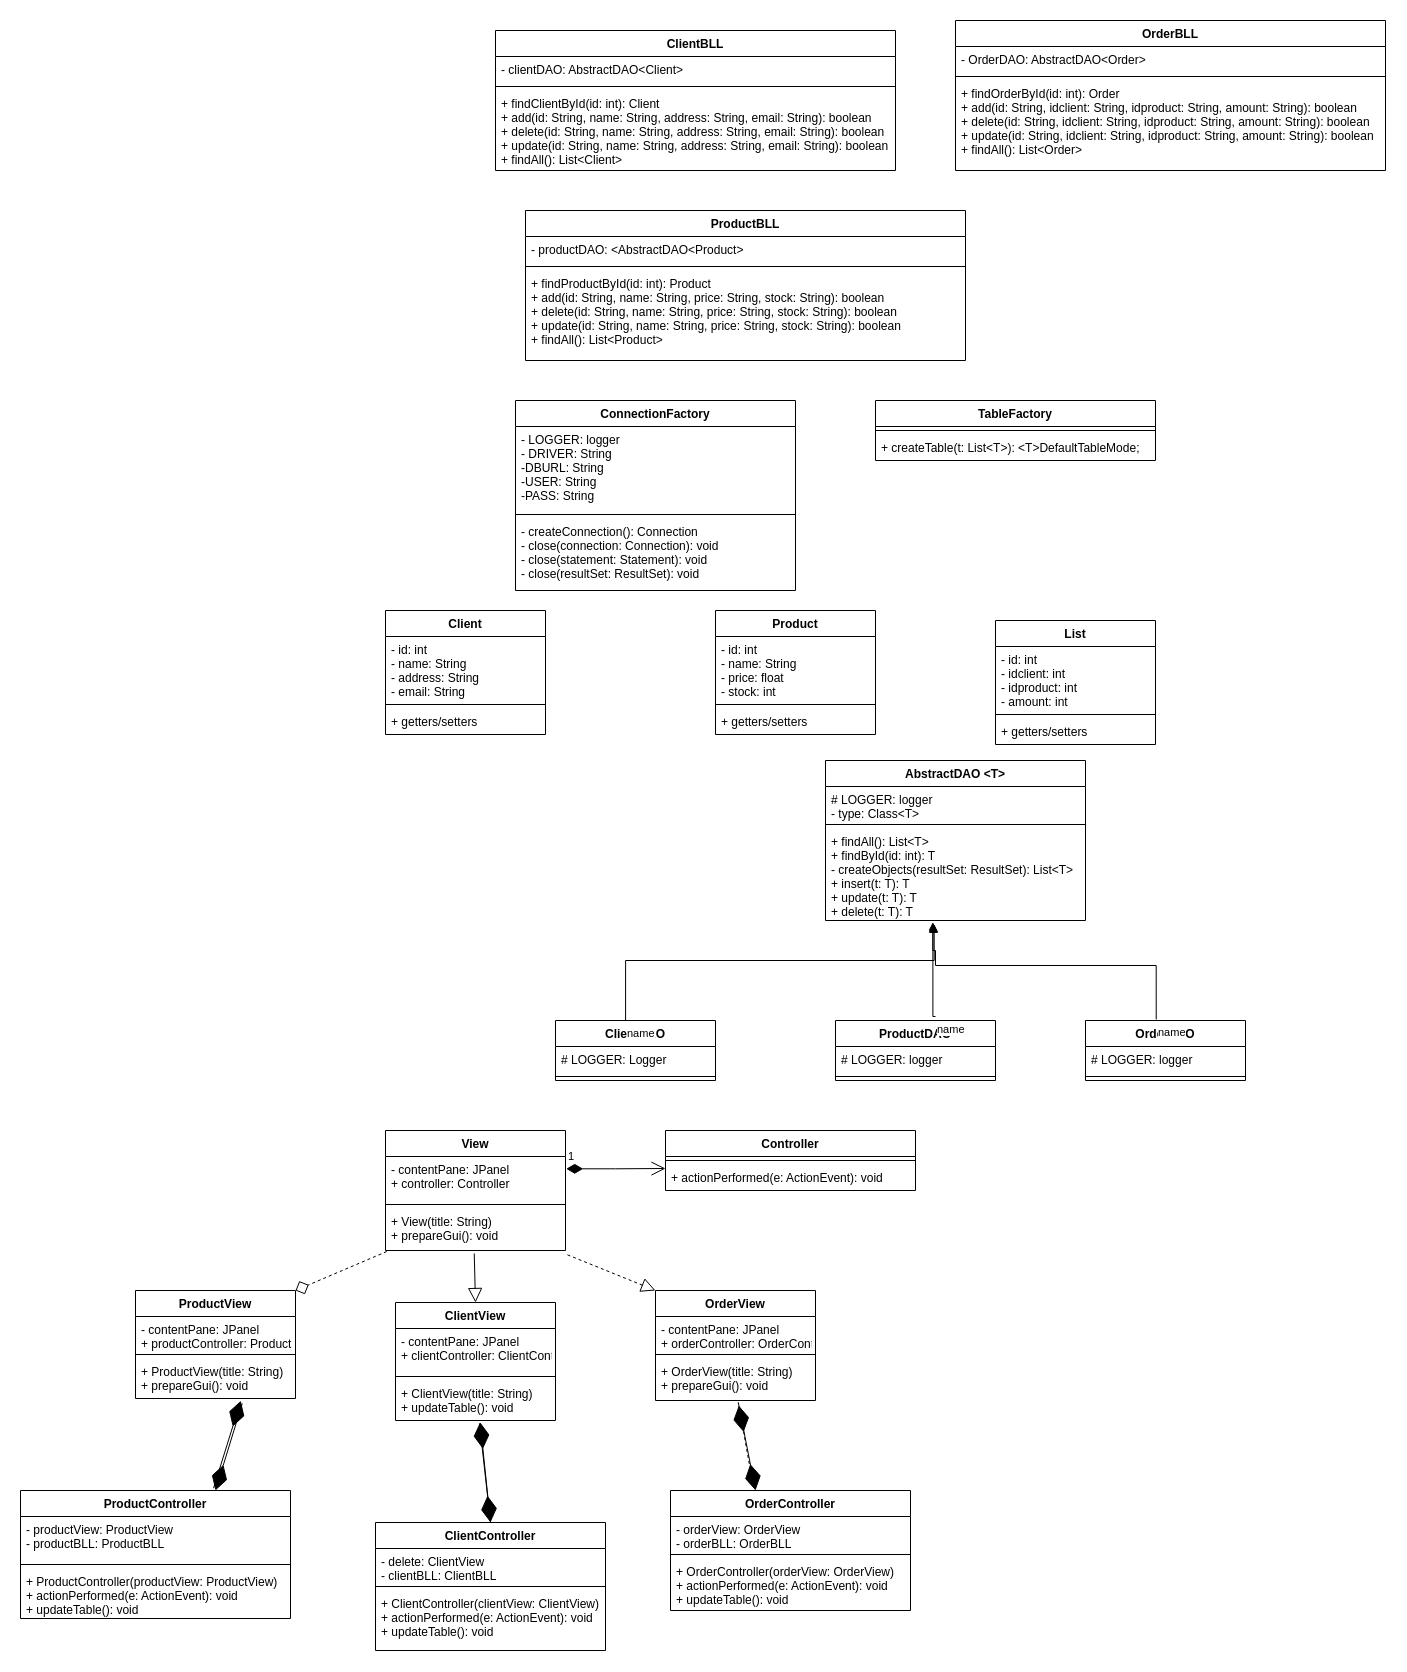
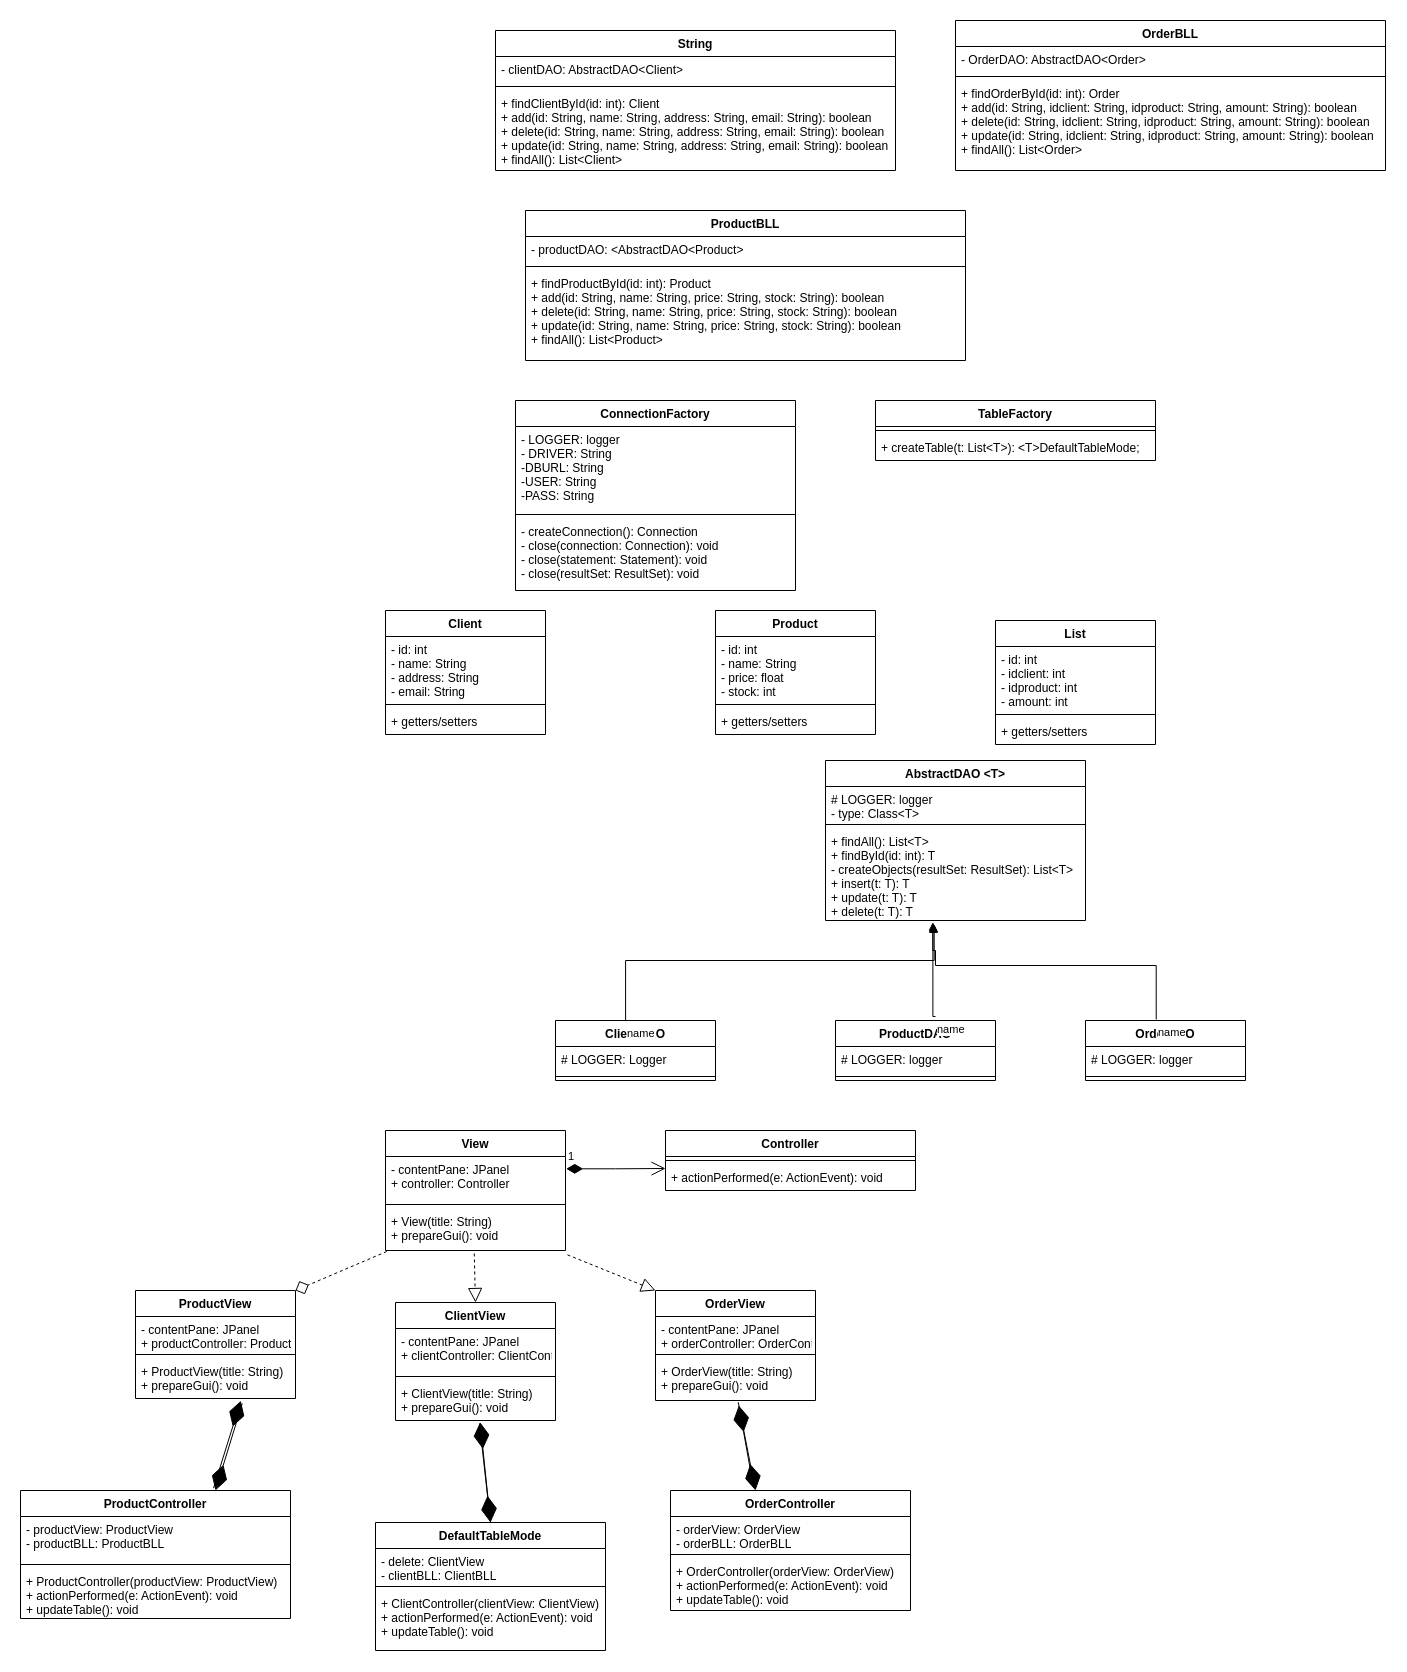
(695, 44) -> (695, 44)
(475, 1271) -> (475, 1271)
(478, 1394) -> (478, 1394)
(750, 1467) -> (750, 1467)
(490, 1536) -> (490, 1536)
